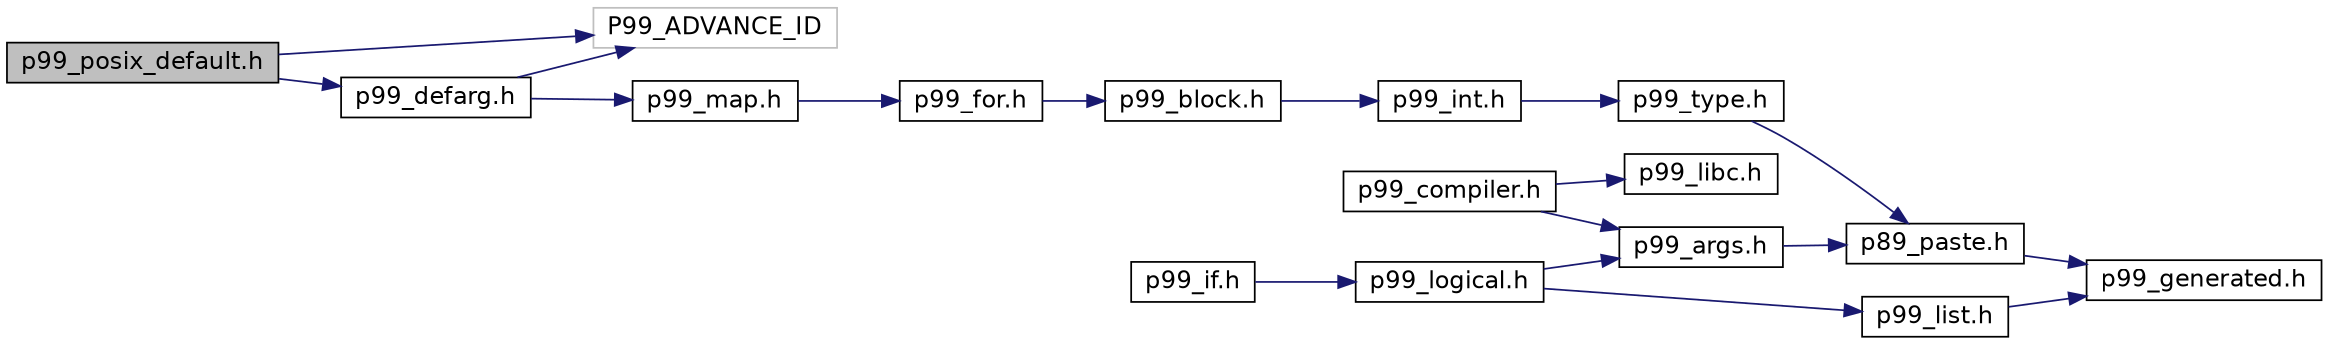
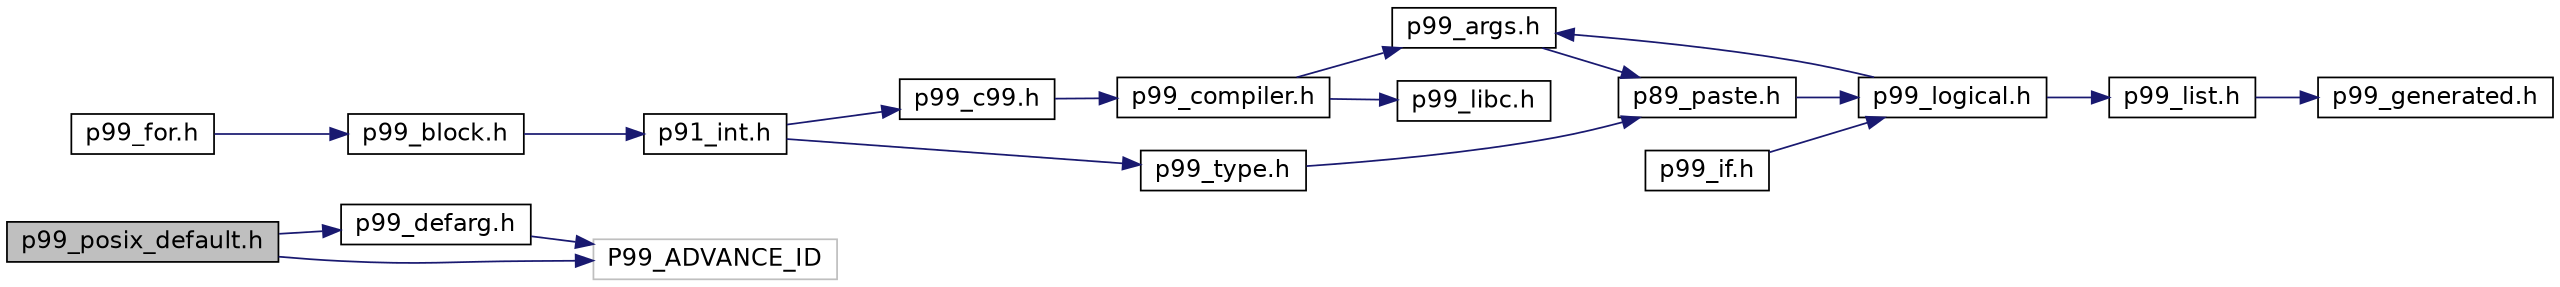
none -> (977, 99)
(715, 101) -> none
(1450, 101) -> (715, 134)
(2047, 259) -> (1818, 97)
